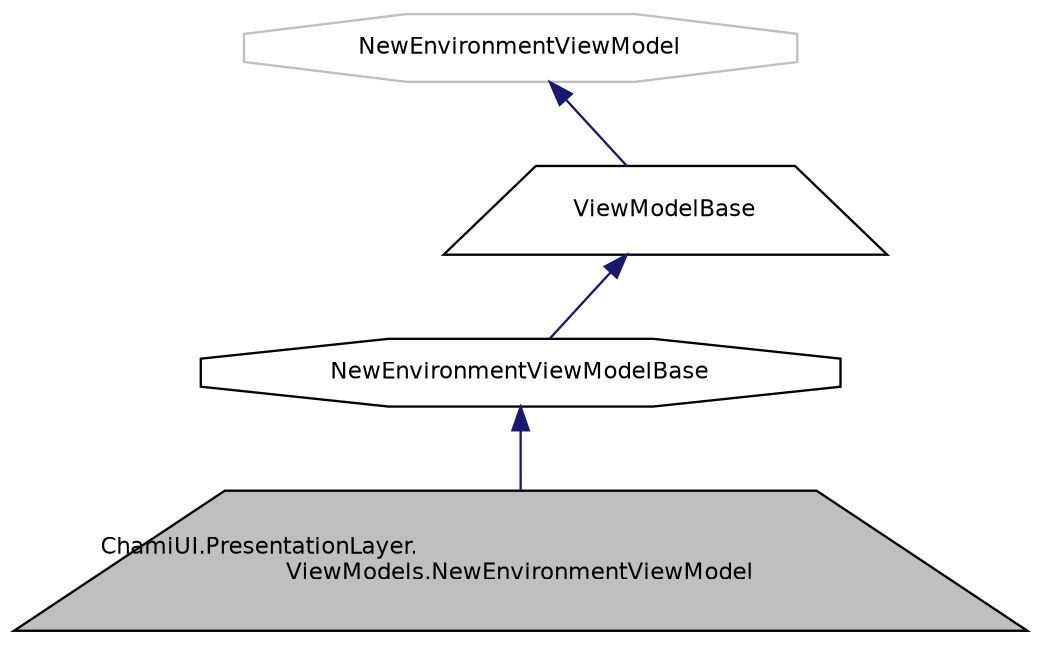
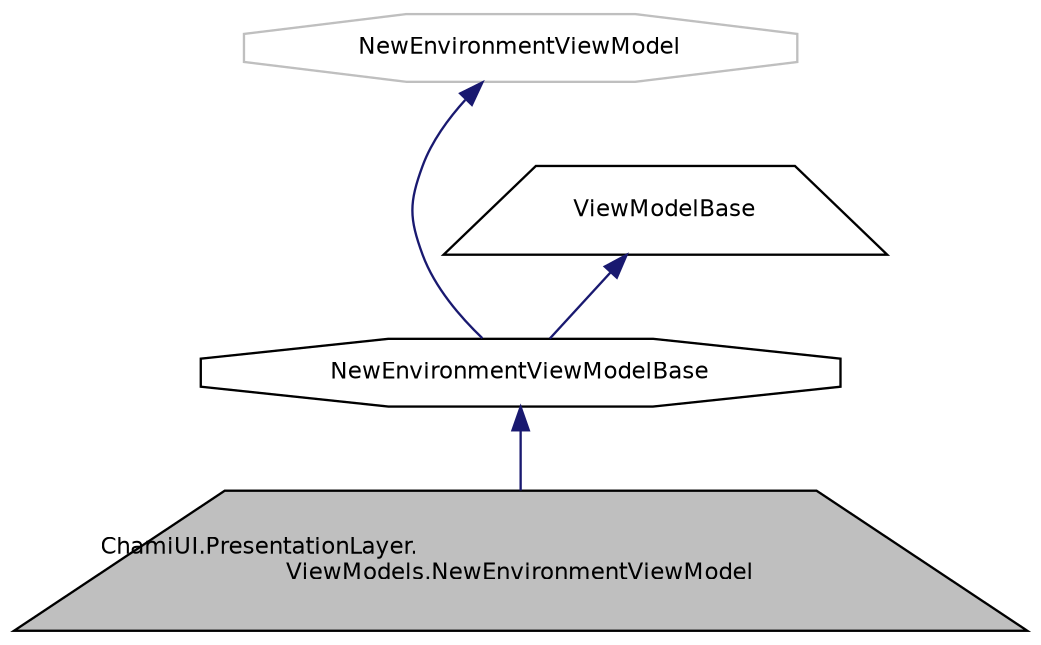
(596, 133) -> (413, 222)
